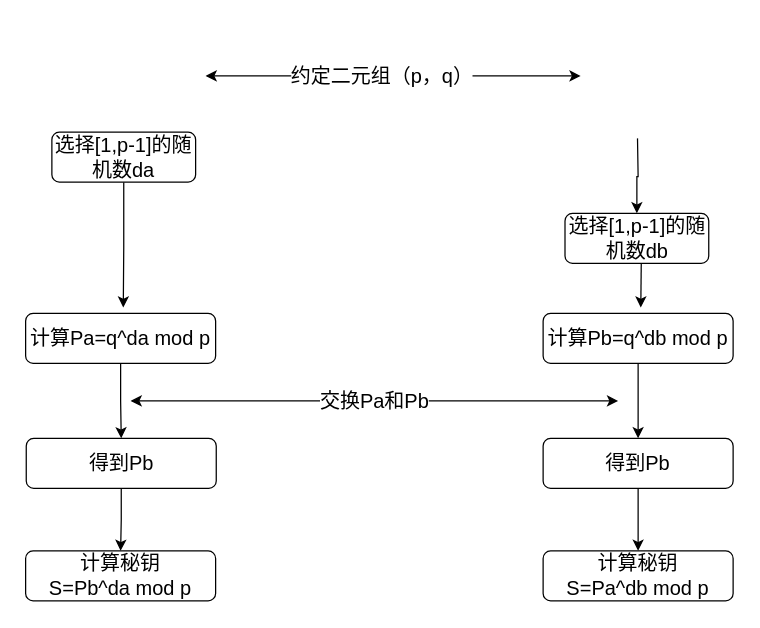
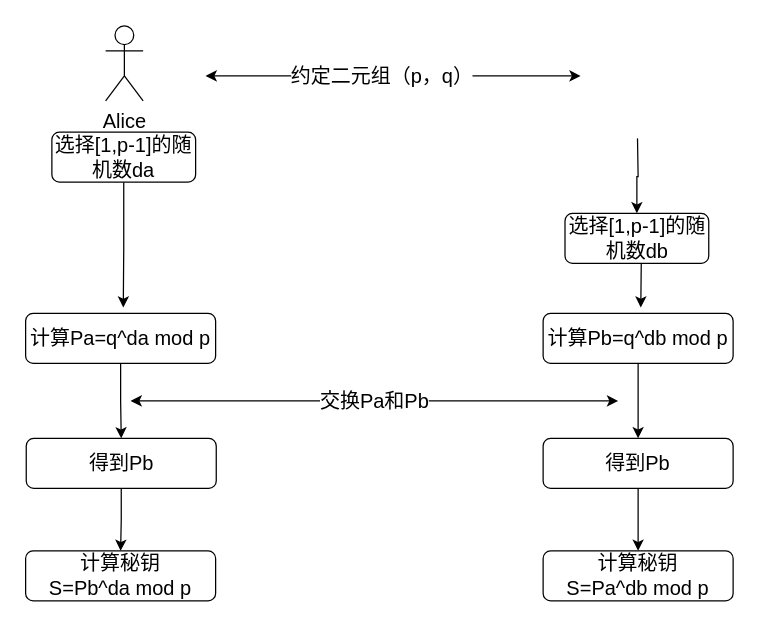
none -> (124, 63)
